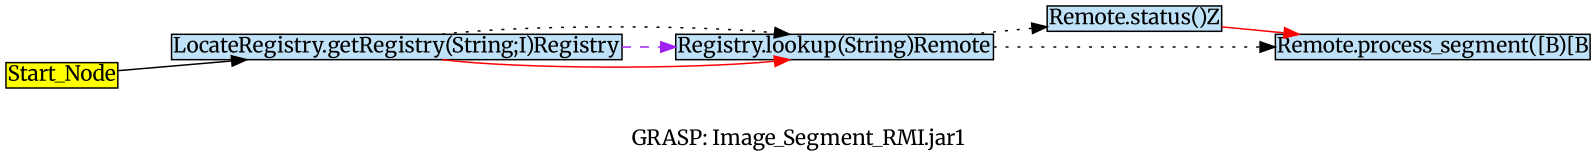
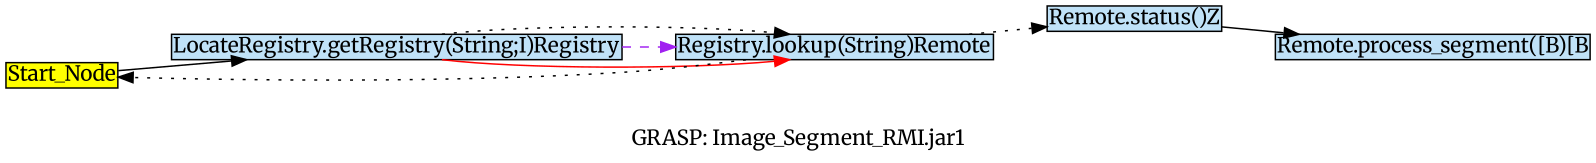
(1253, 30) -> (1253, 30)
(1127, 47) -> (440, 79)
